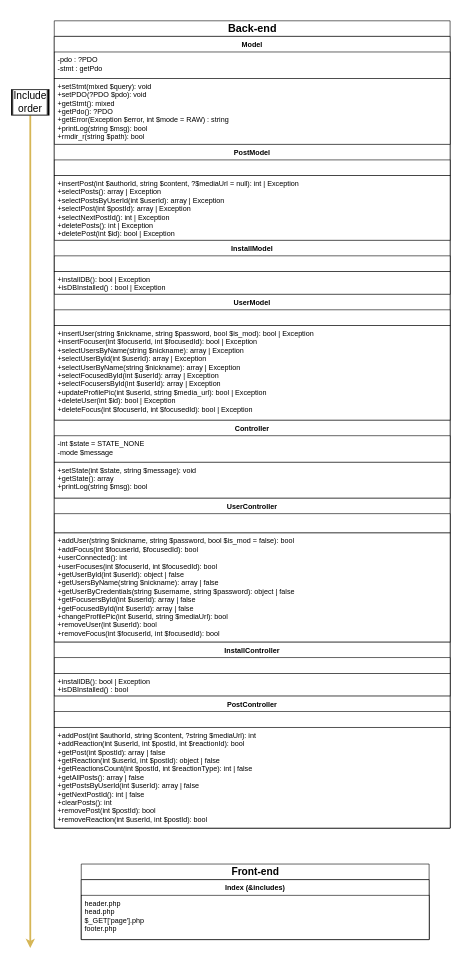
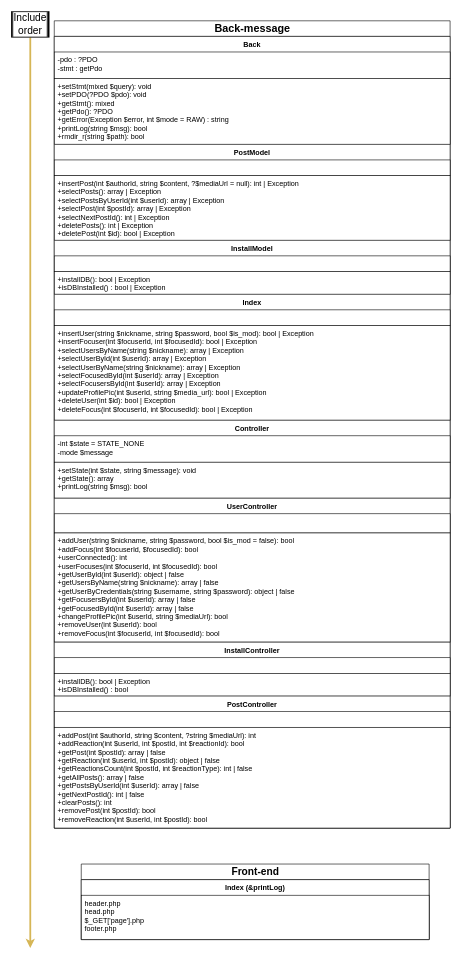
(253, 29) -> (253, 29)
(252, 44) -> (252, 44)
(30, 102) -> (30, 24)
(252, 302) -> (252, 302)
(255, 888) -> (255, 888)
